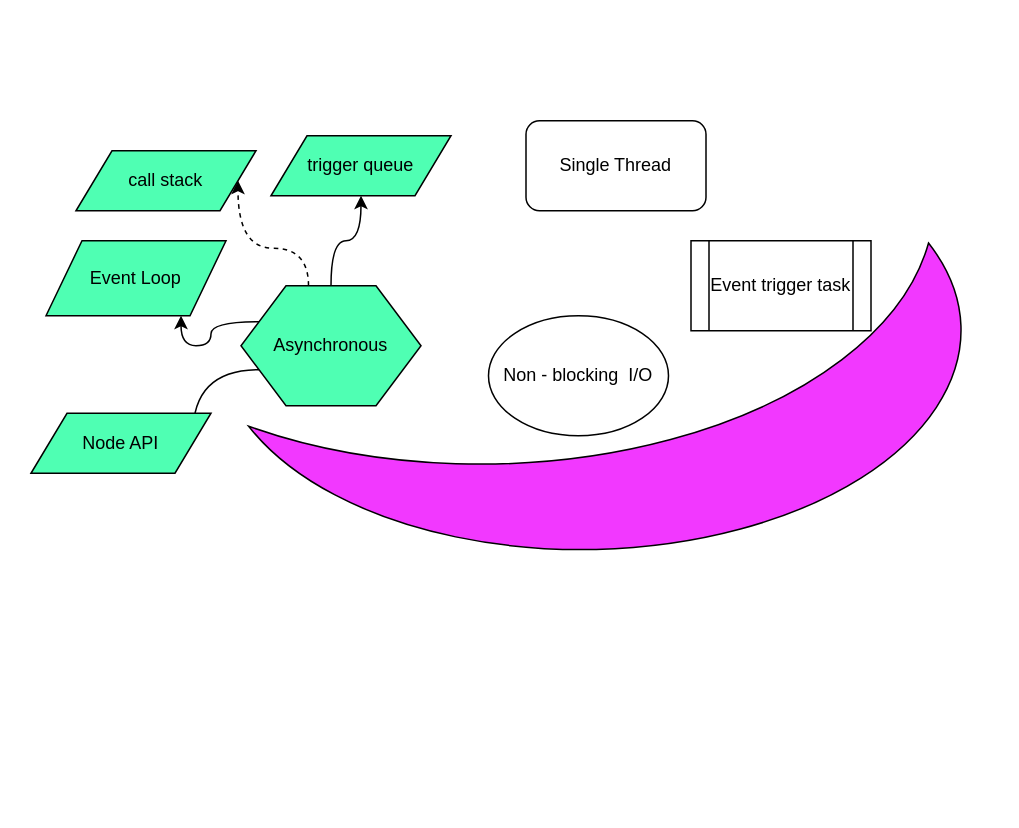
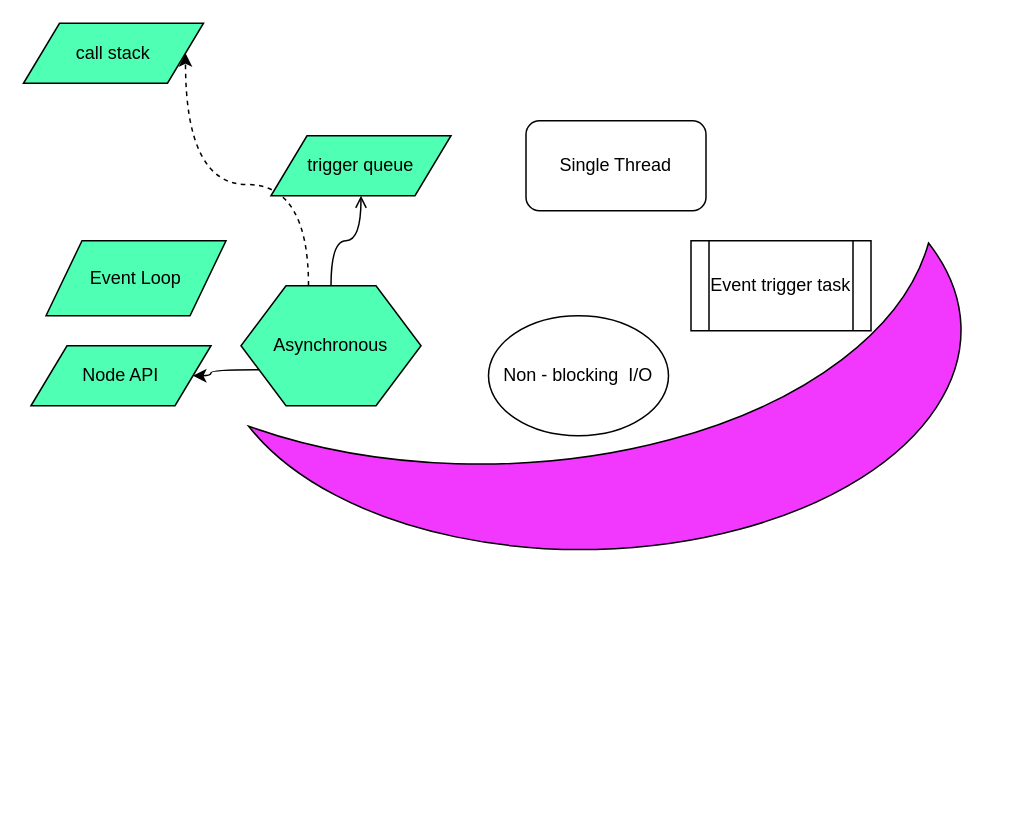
(166, 181) -> (113, 53)
(361, 206) -> (361, 205)
(213, 329) -> none
(121, 443) -> (121, 376)
